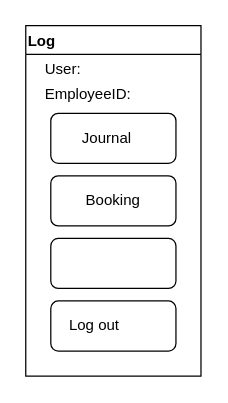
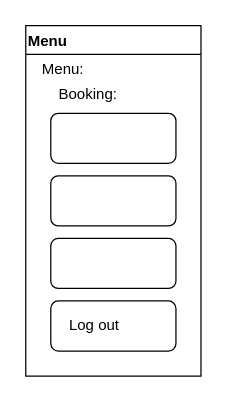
(40, 41) -> (44, 41)
(63, 69) -> (63, 69)
(88, 94) -> (88, 94)
(107, 138) -> none
(113, 201) -> none
